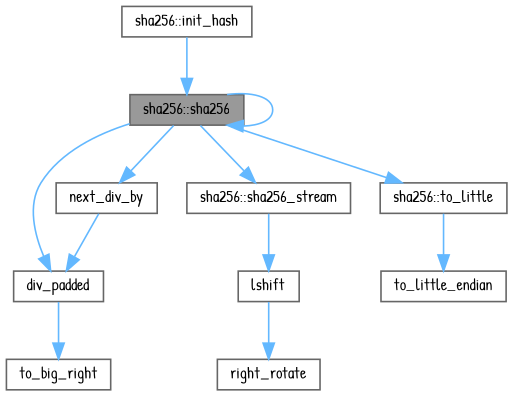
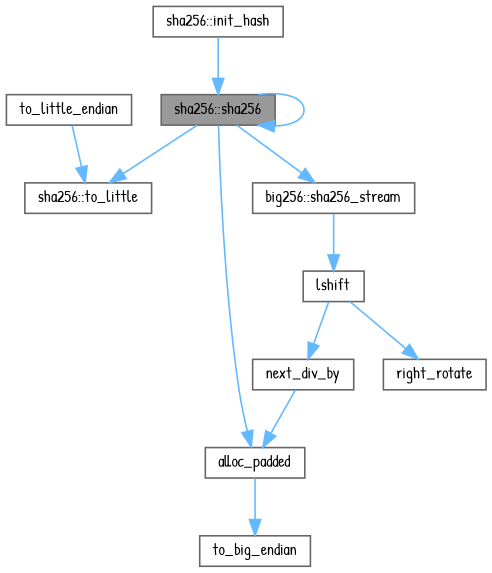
(152, 148) -> (321, 323)
(269, 198) -> (334, 198)
(444, 234) -> (77, 146)
(59, 286) -> (255, 463)
(59, 375) -> (255, 551)
